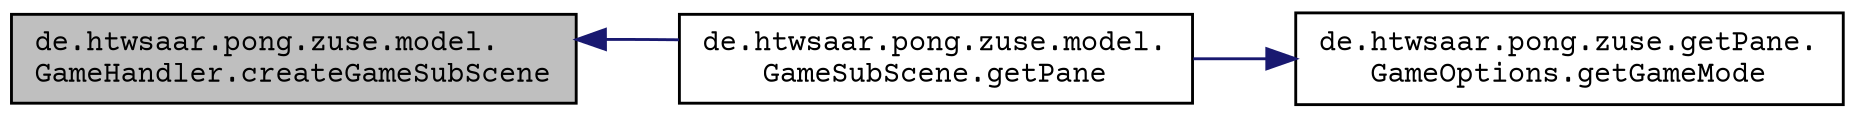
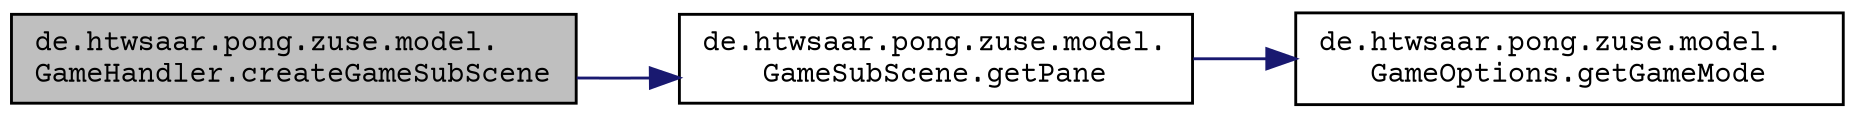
(642, 39) -> (613, 78)
(1570, 59) -> (1570, 59)
